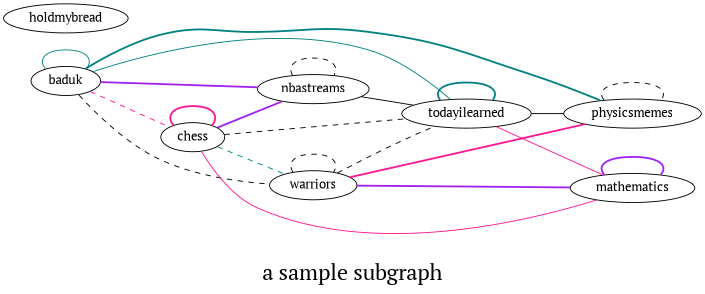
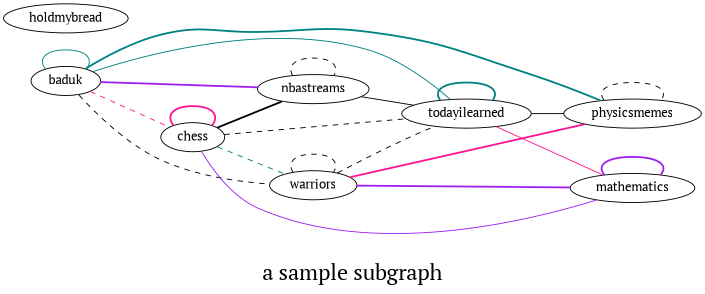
(250, 115) -> (250, 115)
(387, 233) -> (387, 233)
